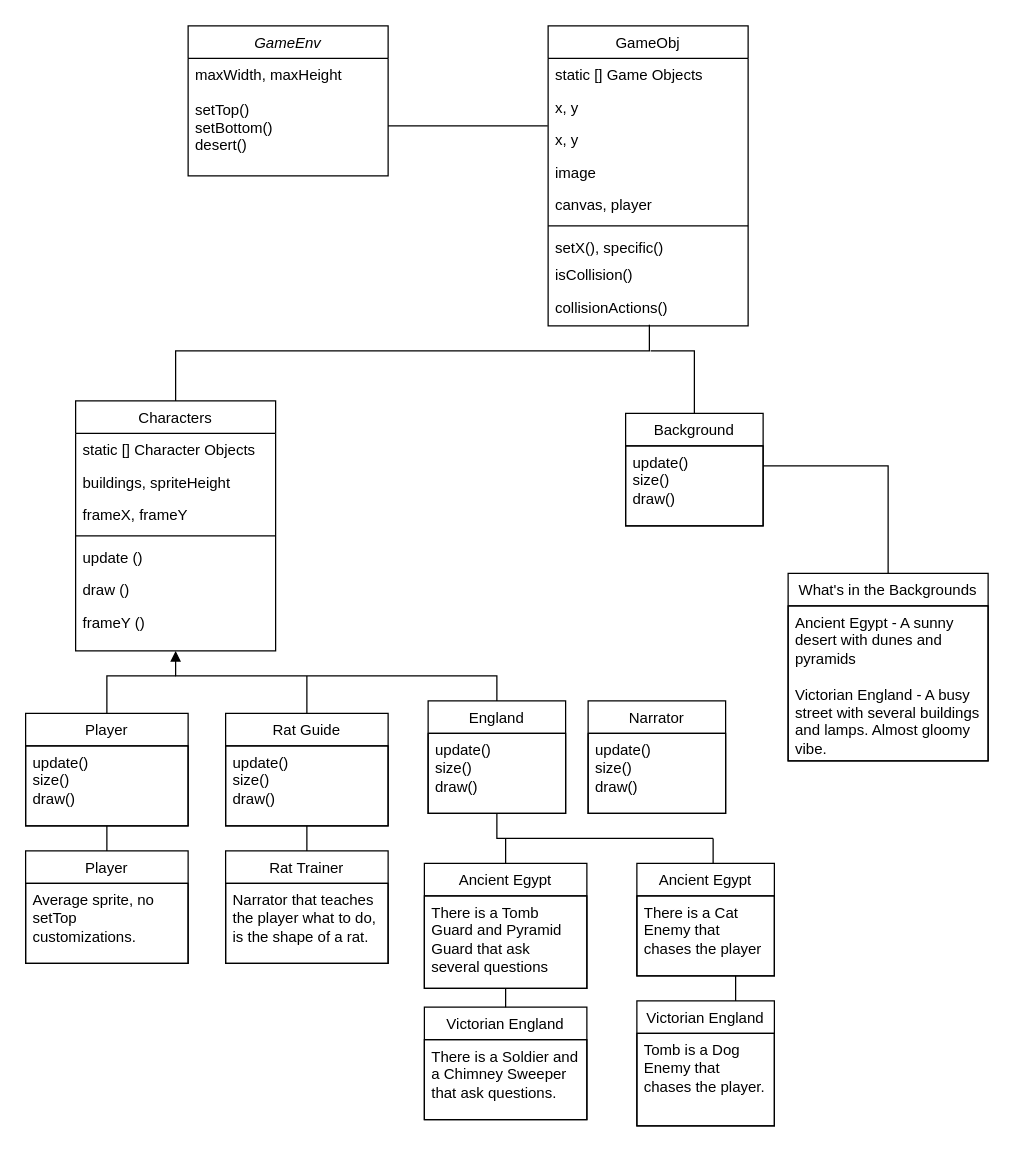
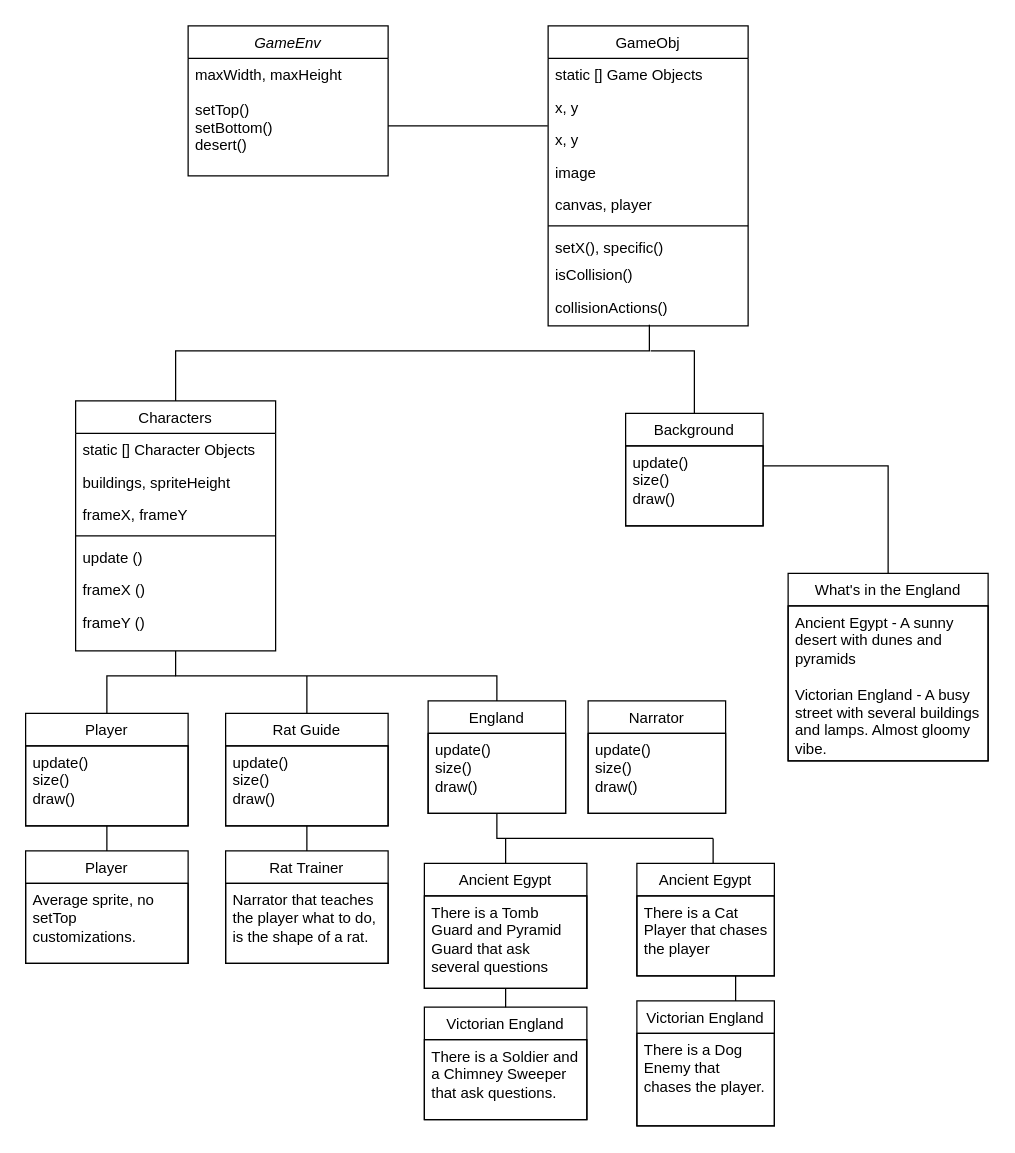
(110, 590) -> (118, 590)
(888, 590) -> (888, 590)
(176, 662) -> (176, 658)
(707, 931) -> (707, 931)
(707, 1069) -> (707, 1069)
